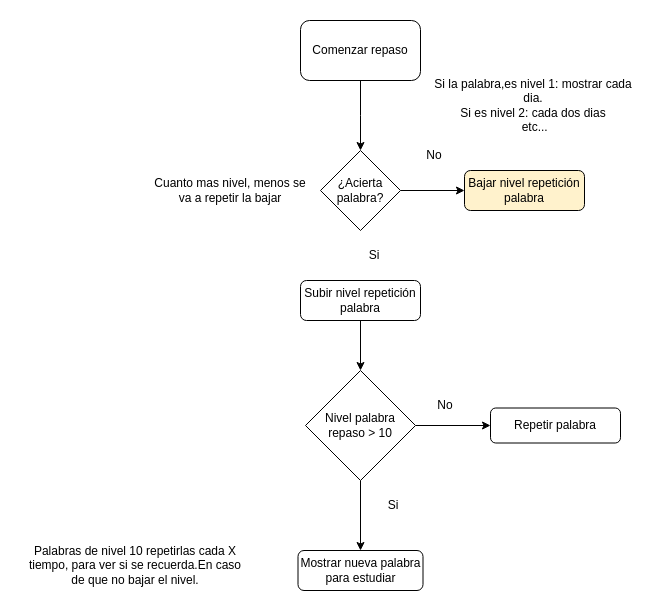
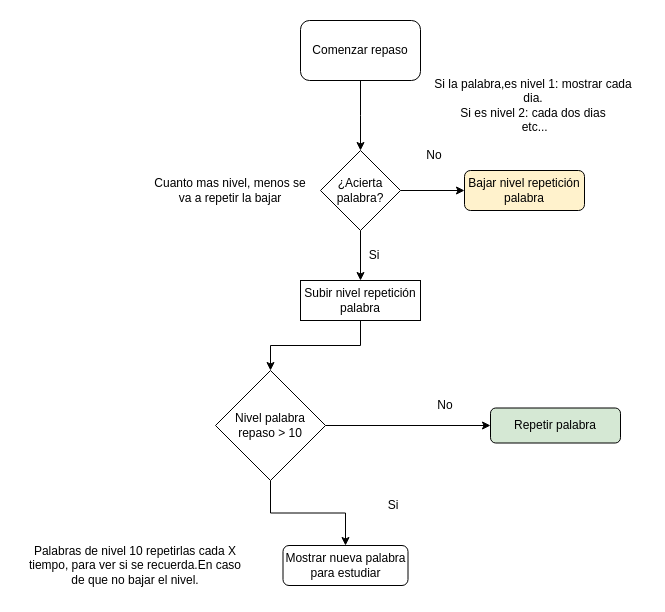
none -> (361, 252)
(361, 301) -> (361, 301)
(361, 426) -> (271, 426)
(556, 426) -> (556, 426)
(361, 571) -> (346, 566)
